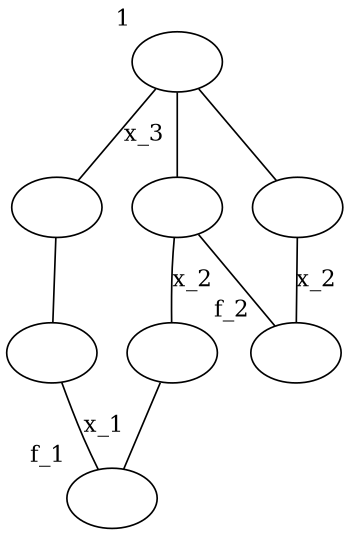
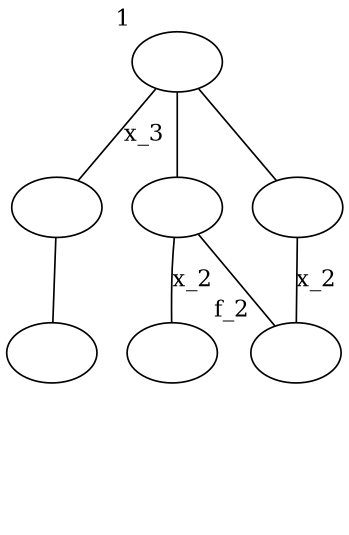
(112, 498) -> none
